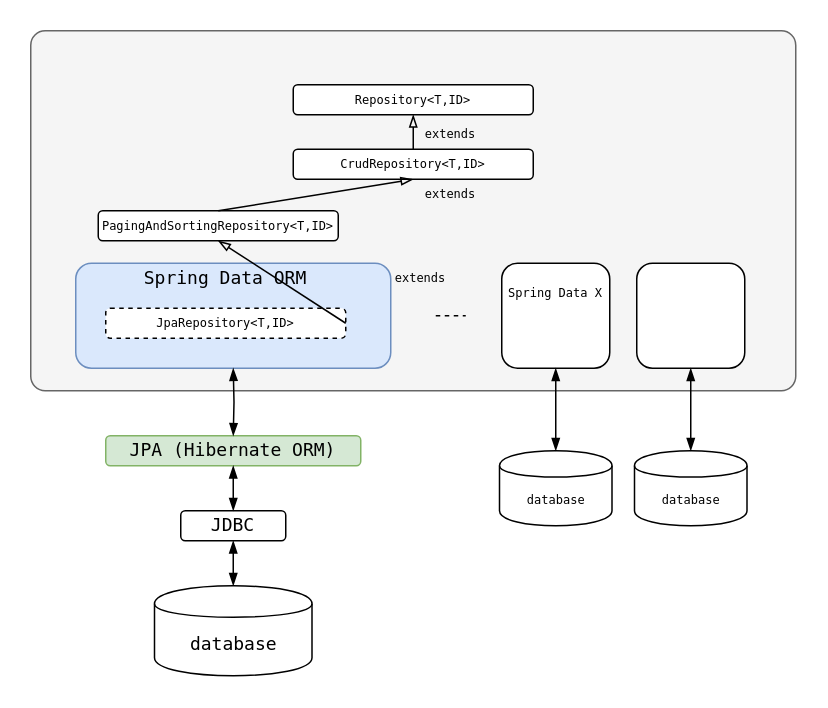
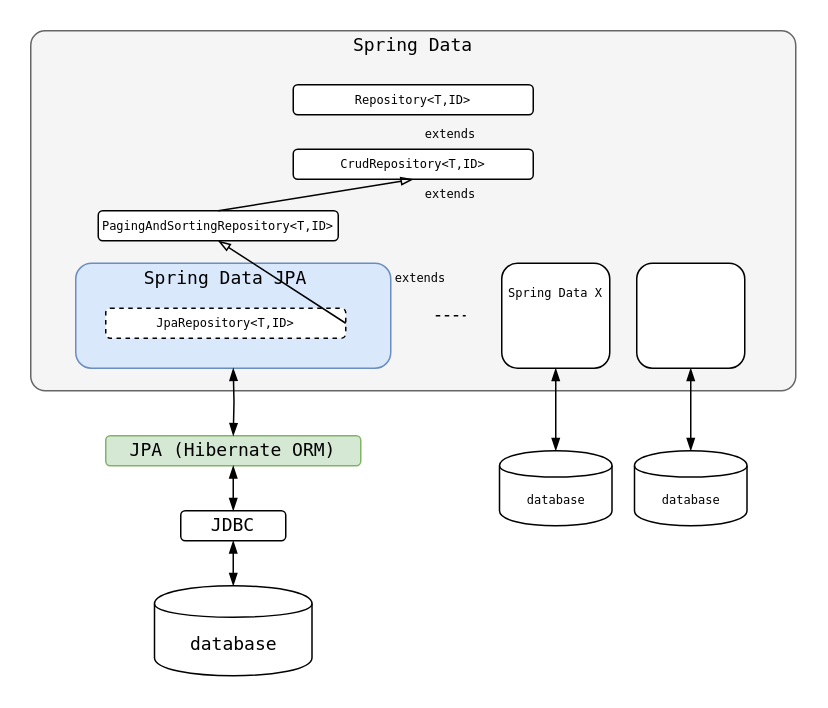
none -> (413, 46)
(413, 138) -> none
(226, 278) -> (226, 278)
